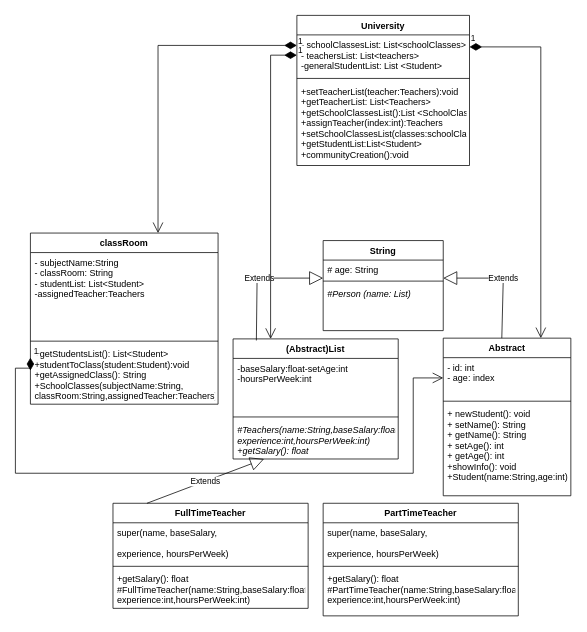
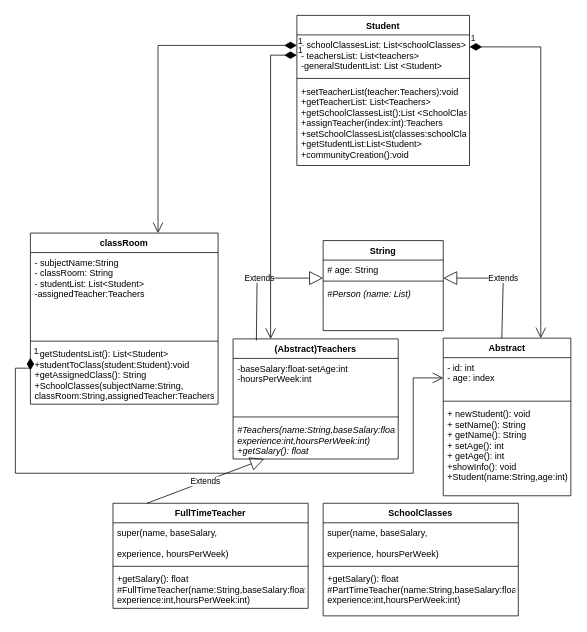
(383, 26) -> (383, 26)
(315, 349) -> (315, 349)
(420, 513) -> (420, 513)
